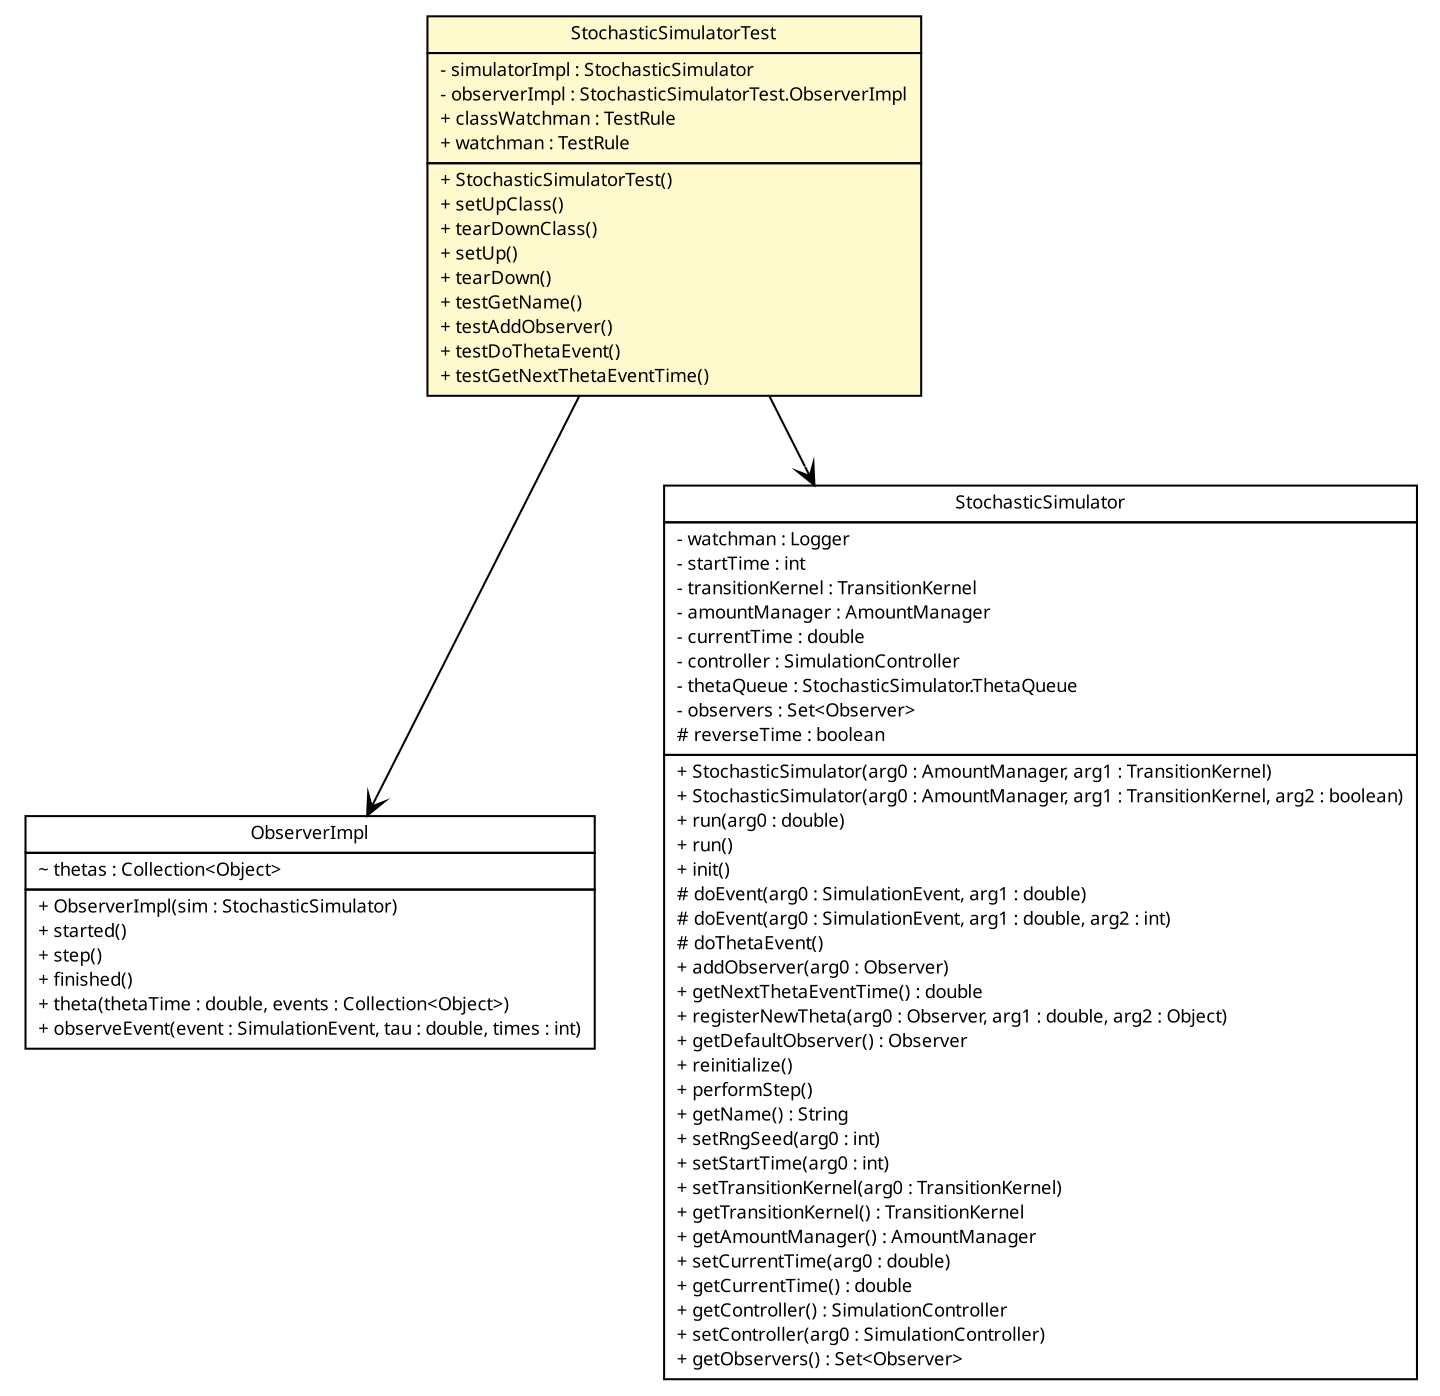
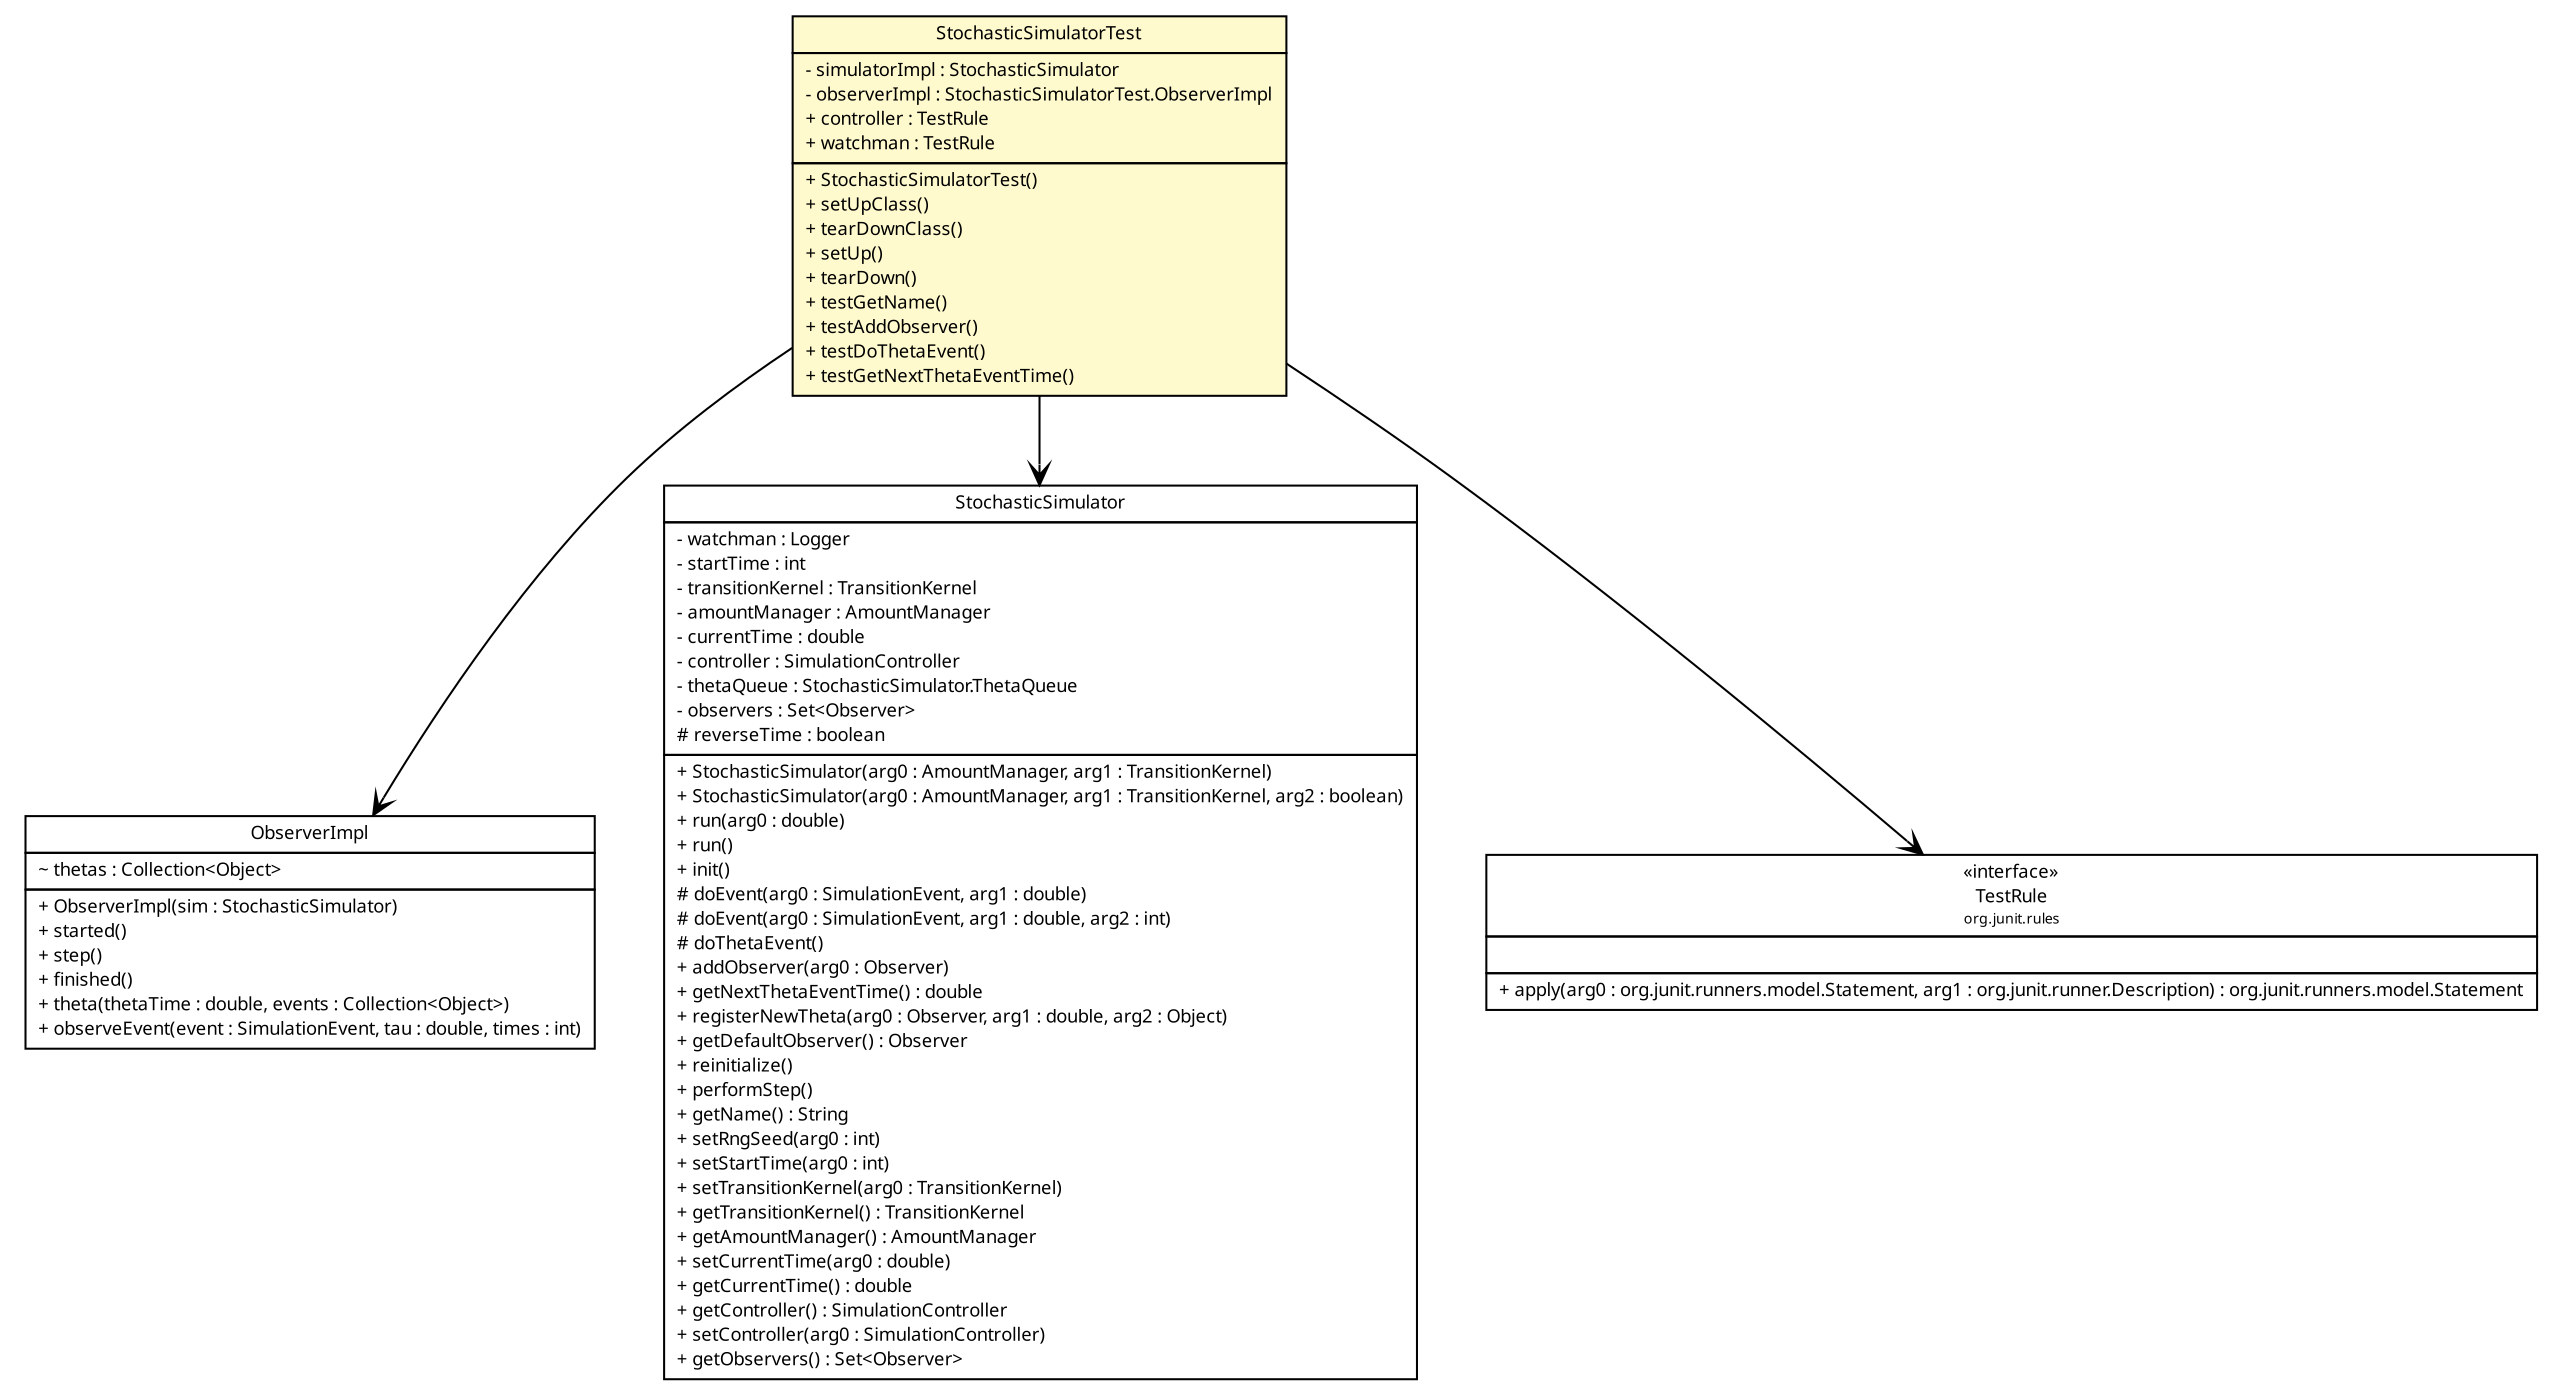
(559, 119) -> (898, 119)
none -> (2011, 932)
